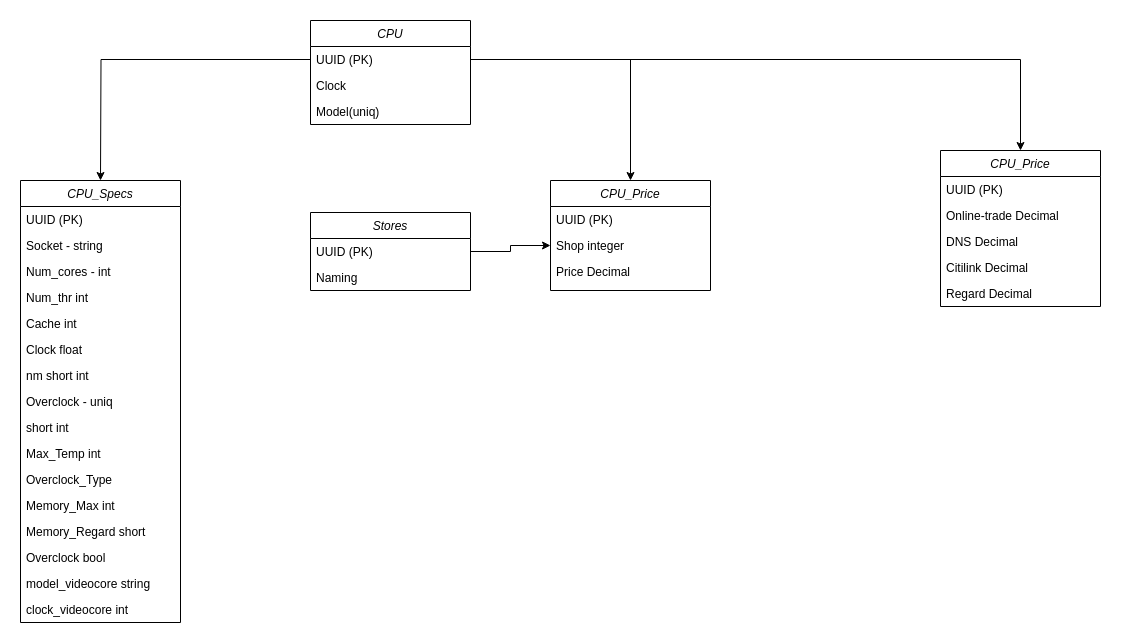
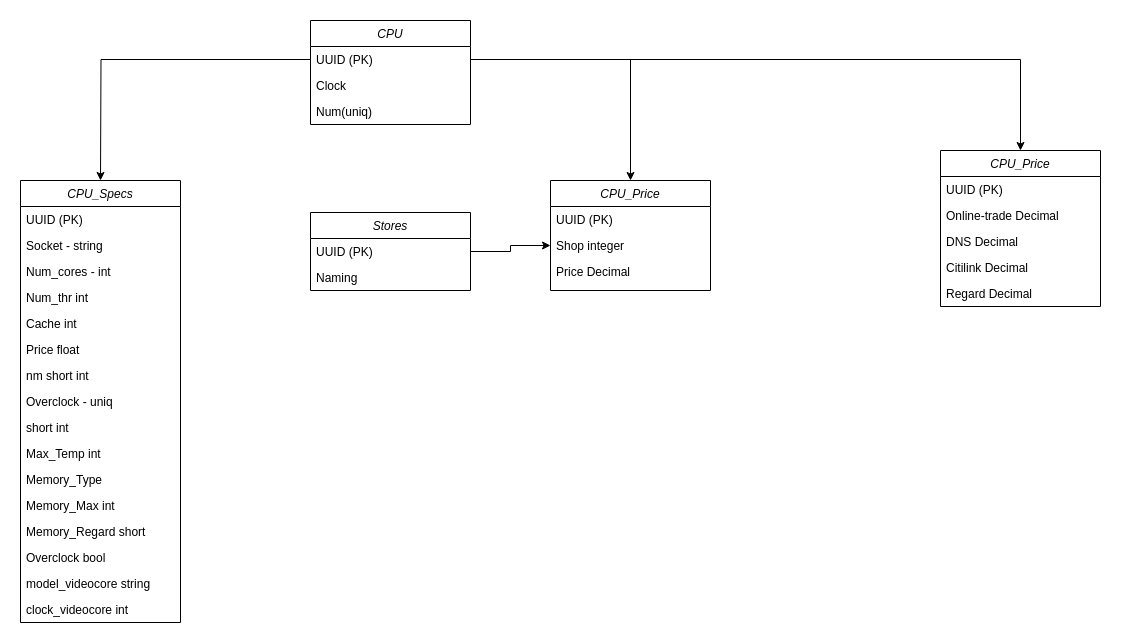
(350, 112) -> (345, 112)
(58, 350) -> (58, 350)
(71, 480) -> (63, 480)
